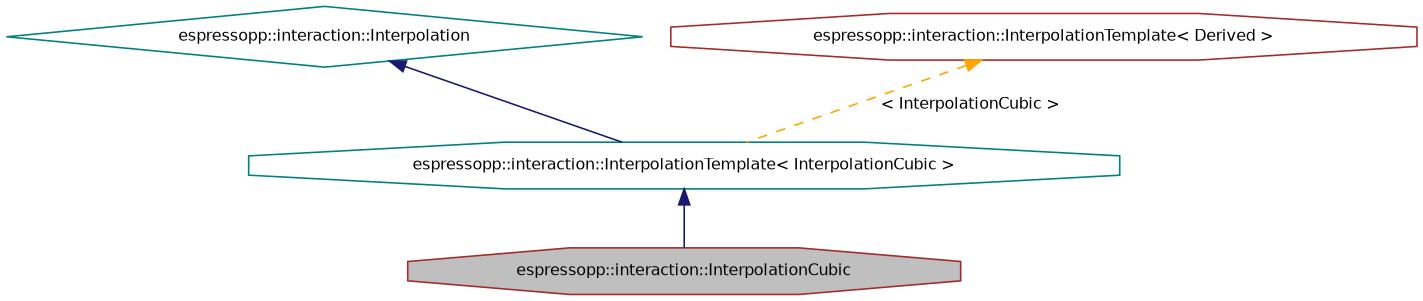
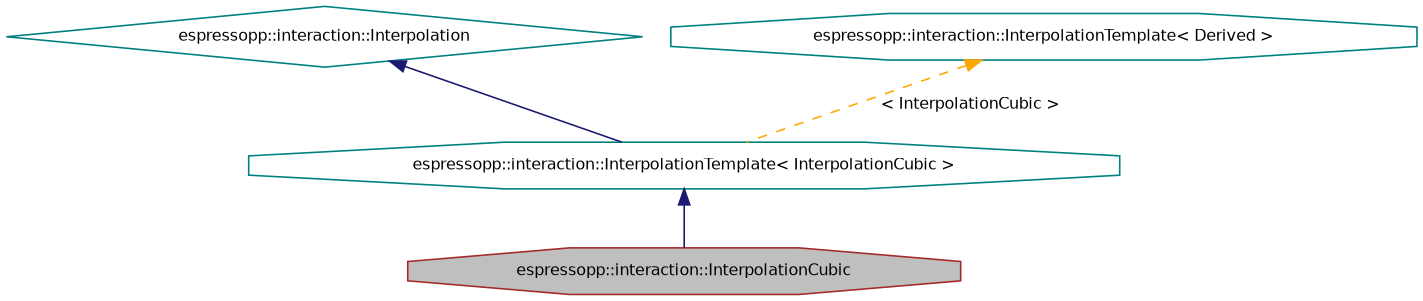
(1044, 37) -> (1044, 37)
